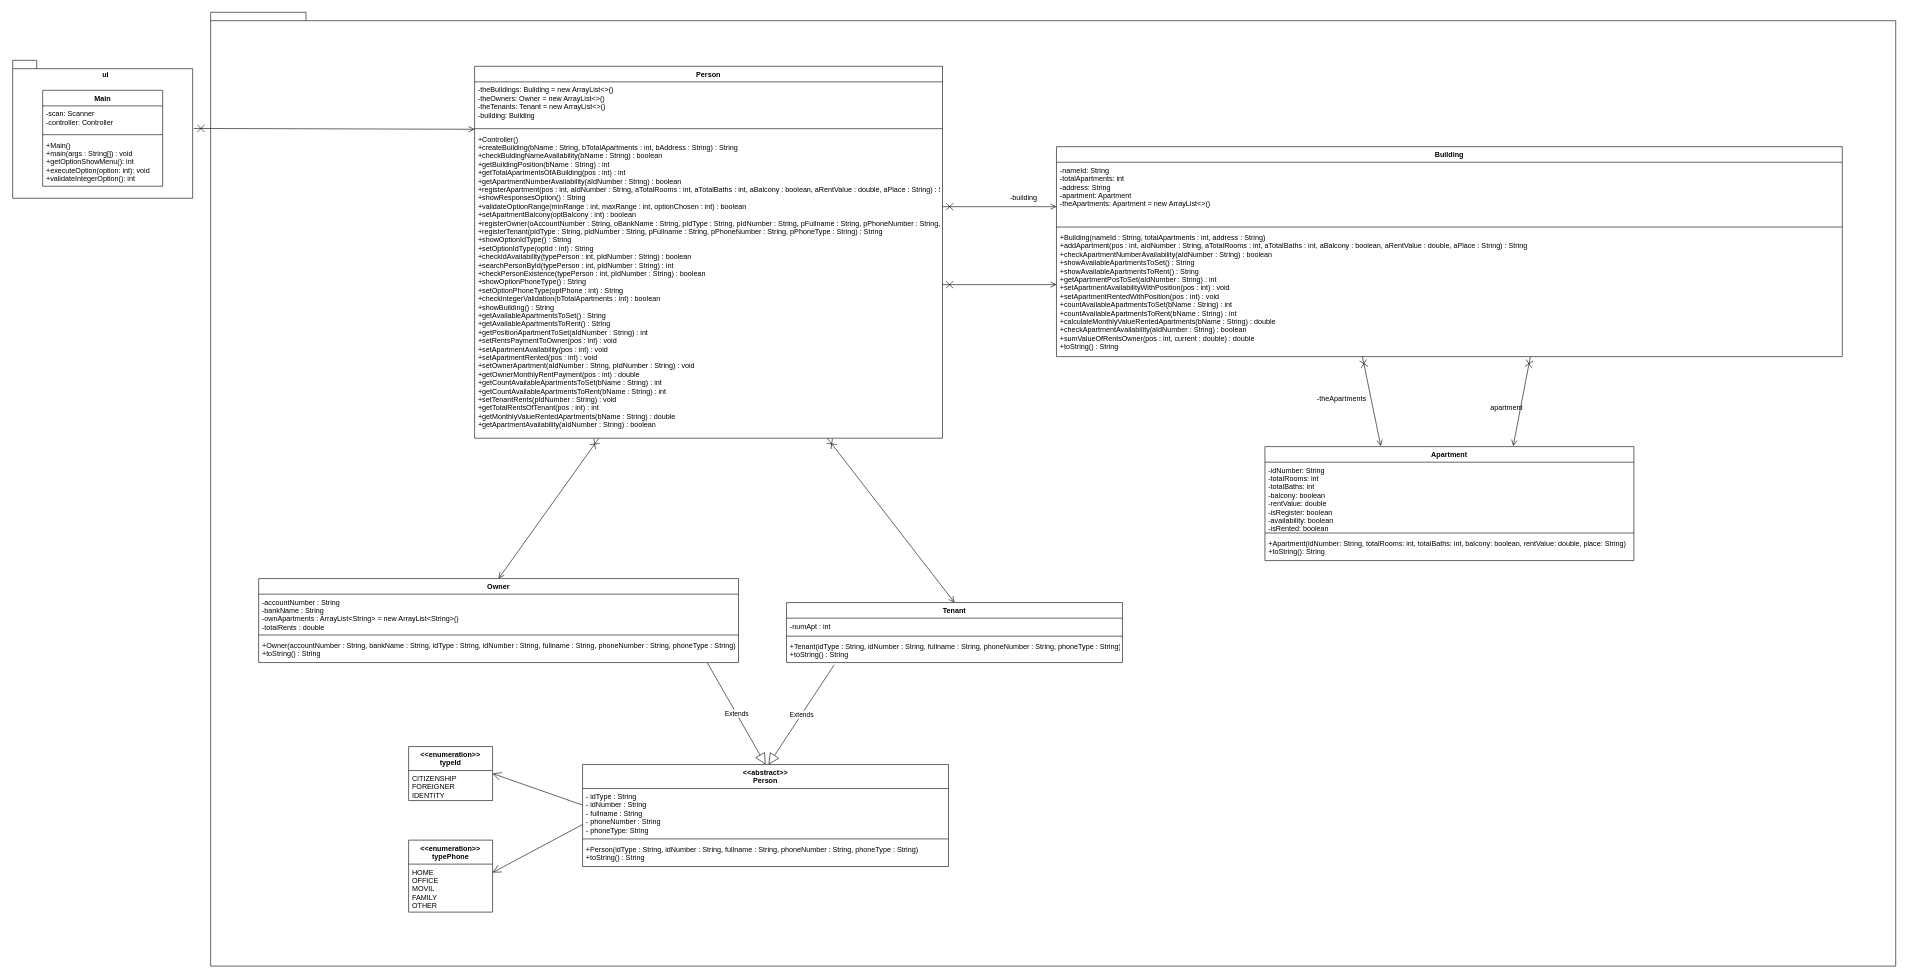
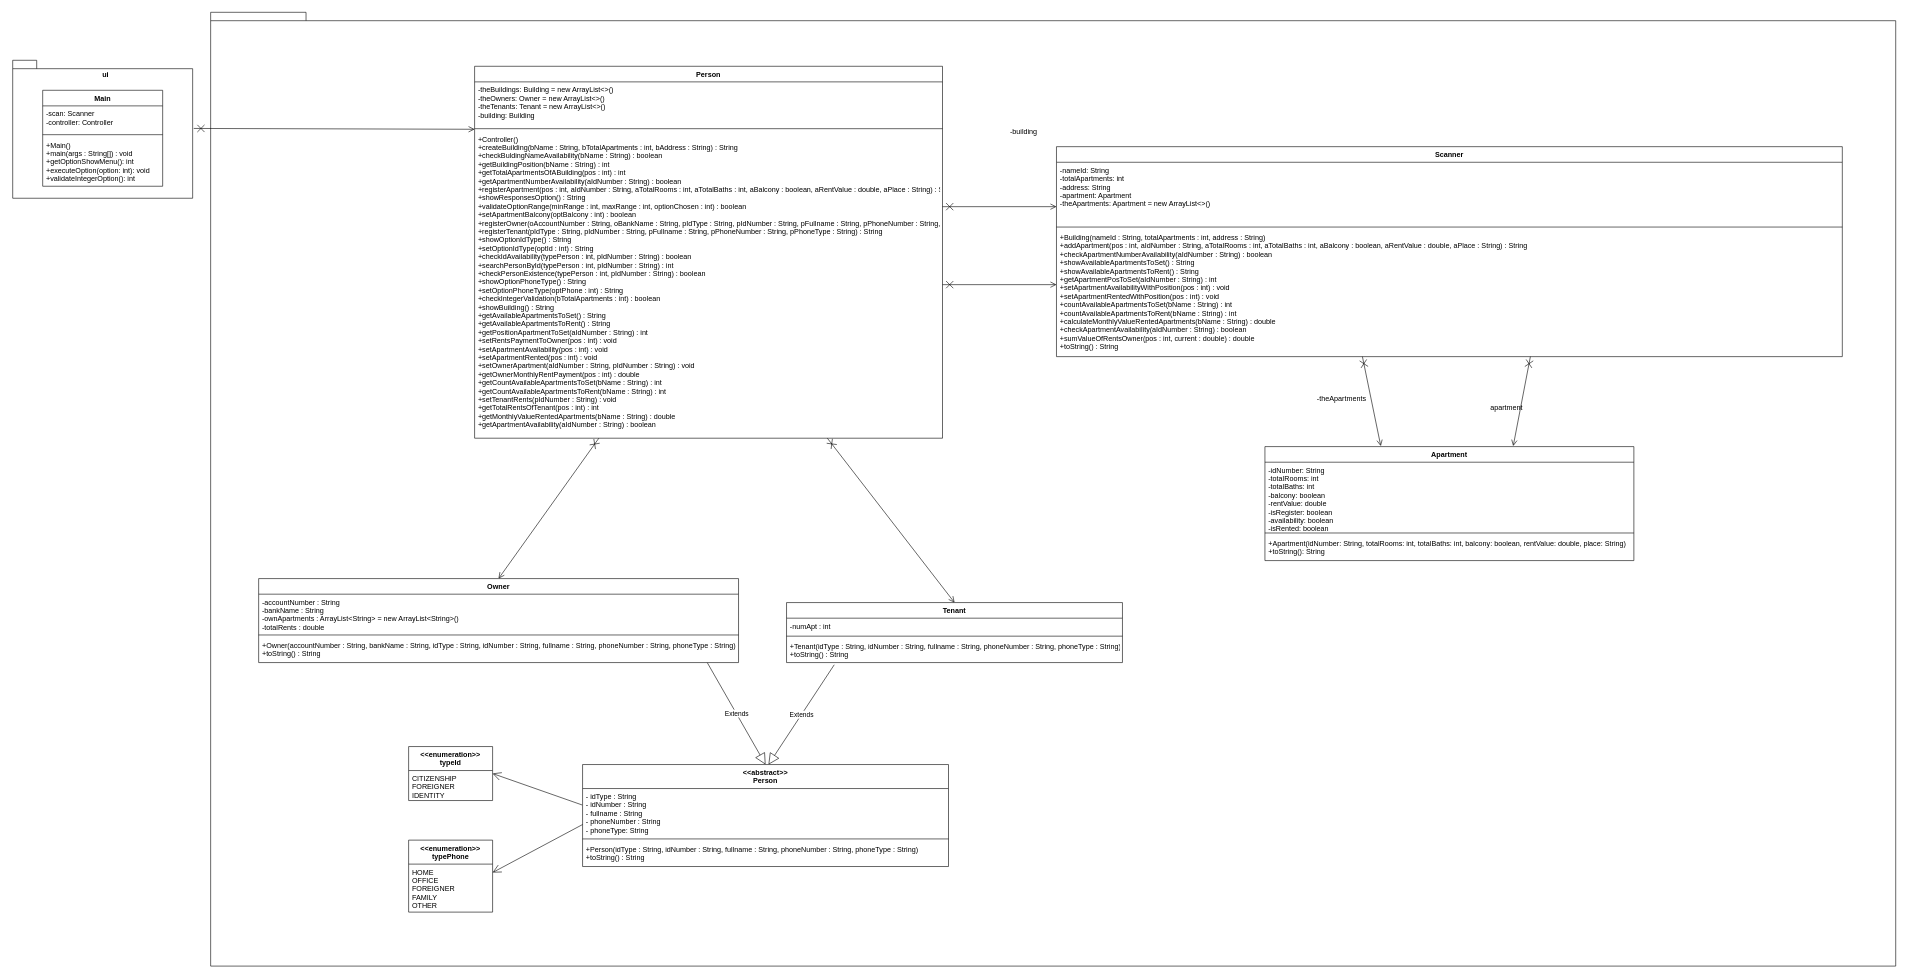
(1449, 155) -> (1449, 155)
(1023, 198) -> (1023, 132)
(420, 872) -> (420, 872)
